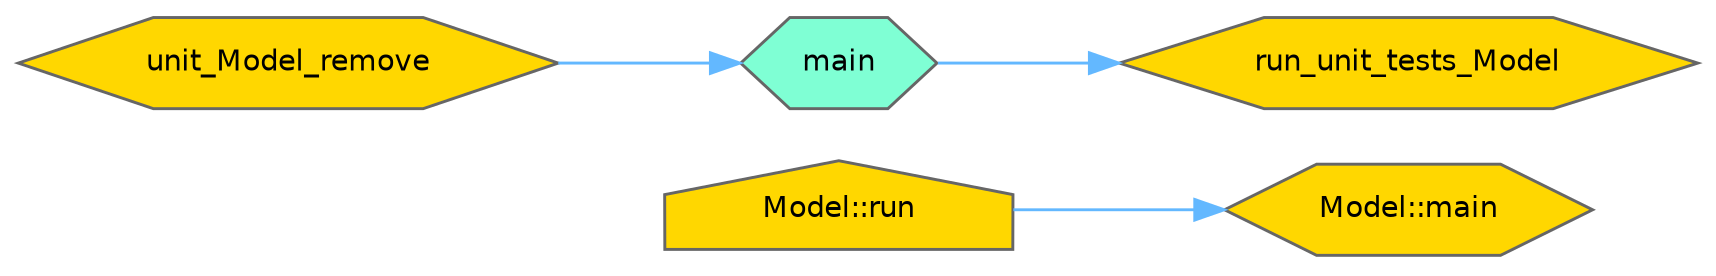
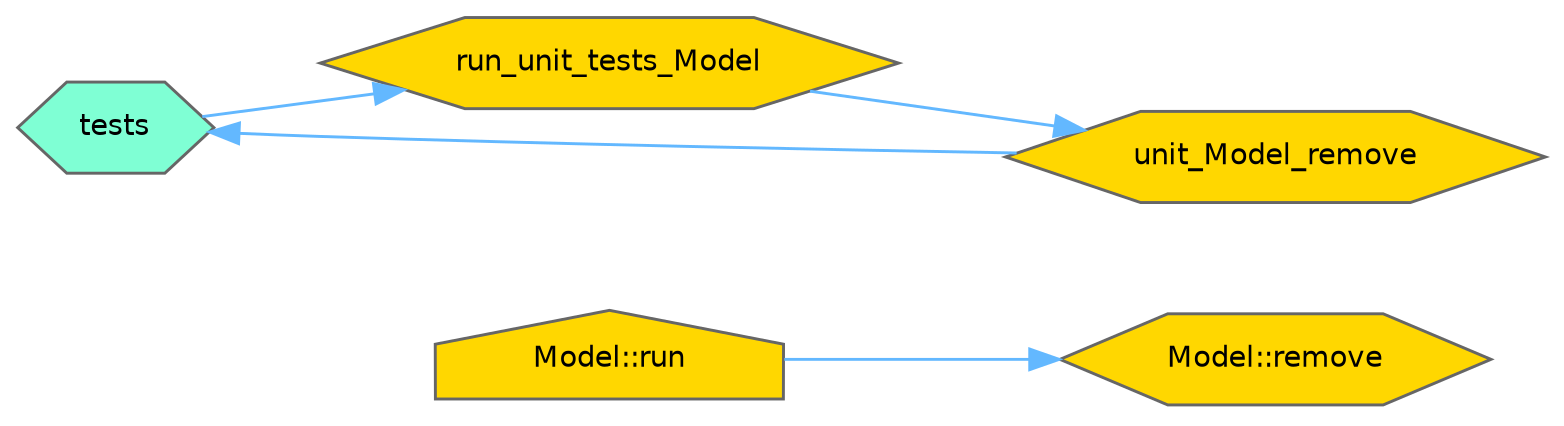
(839, 63) -> (116, 128)
none -> (932, 109)
(1409, 210) -> (1275, 359)
